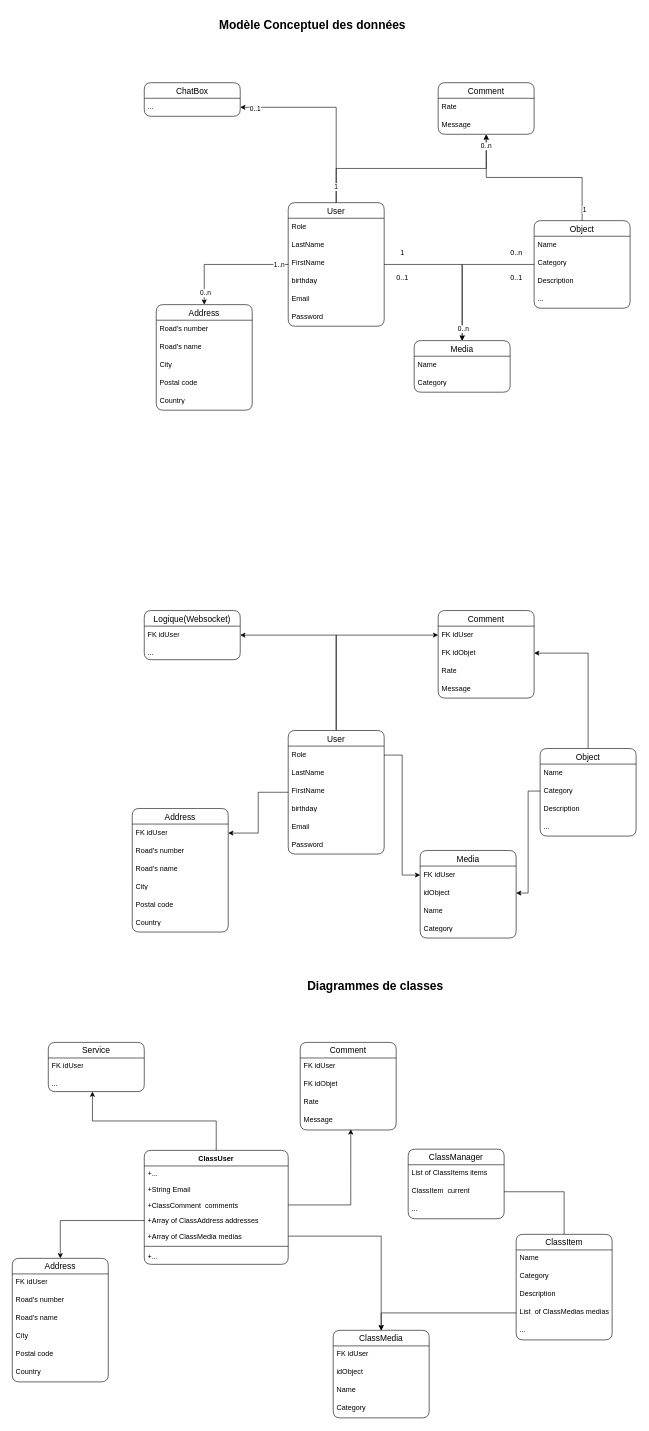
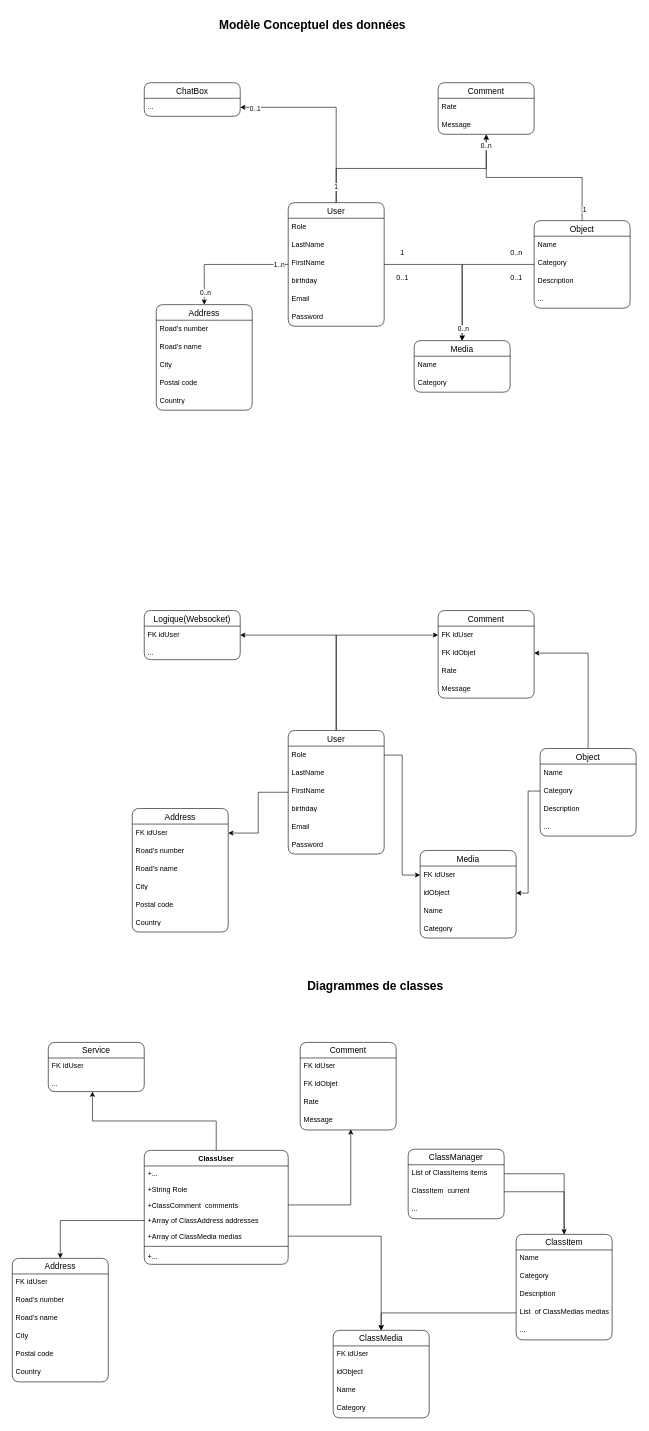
none -> (542, 1174)
(170, 1190) -> (169, 1190)
